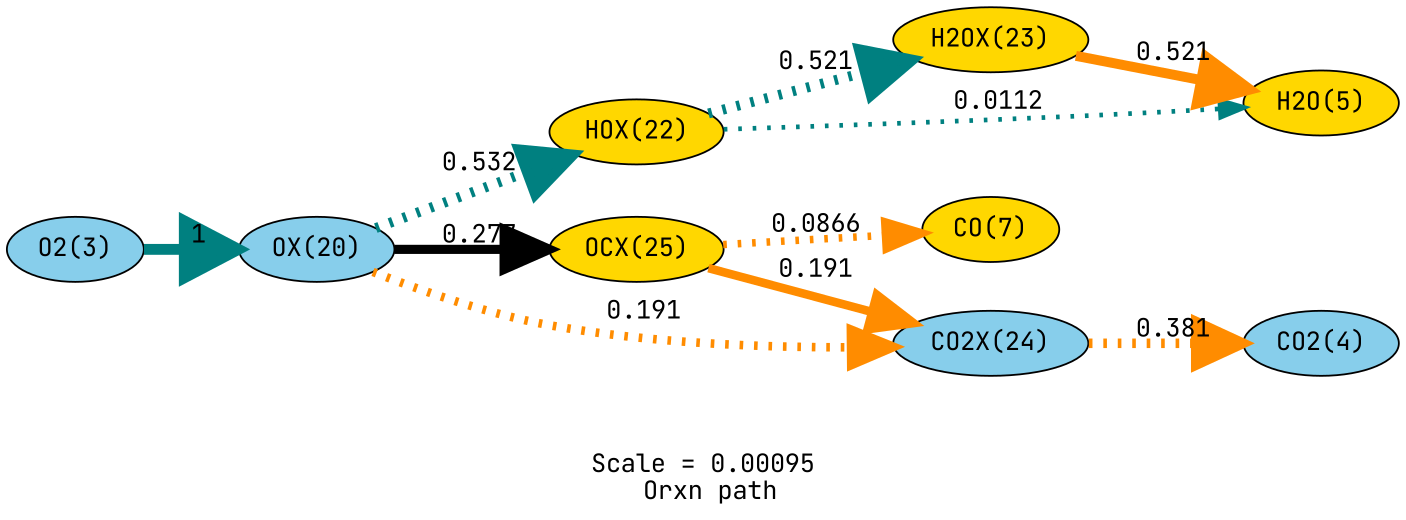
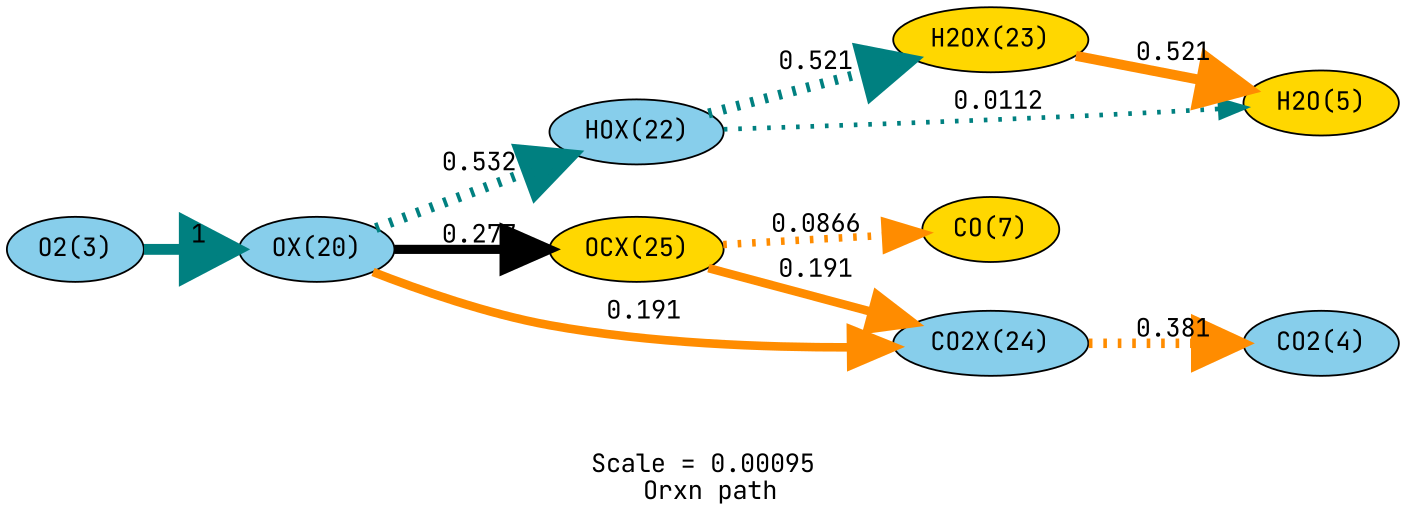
(637, 132) -> (637, 132)
(608, 334) -> (608, 334)
